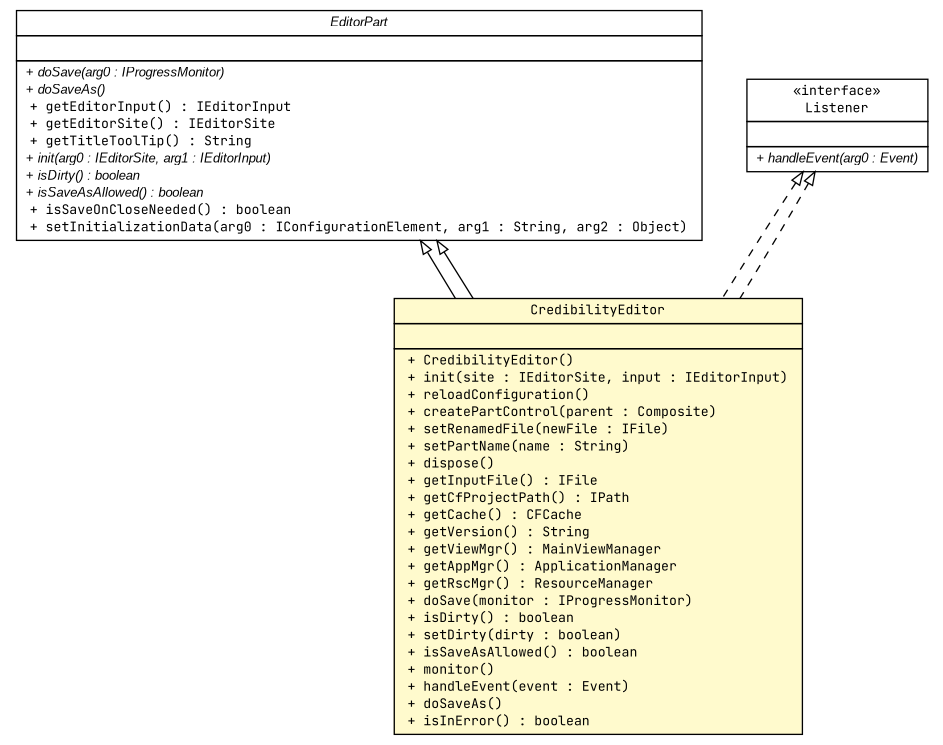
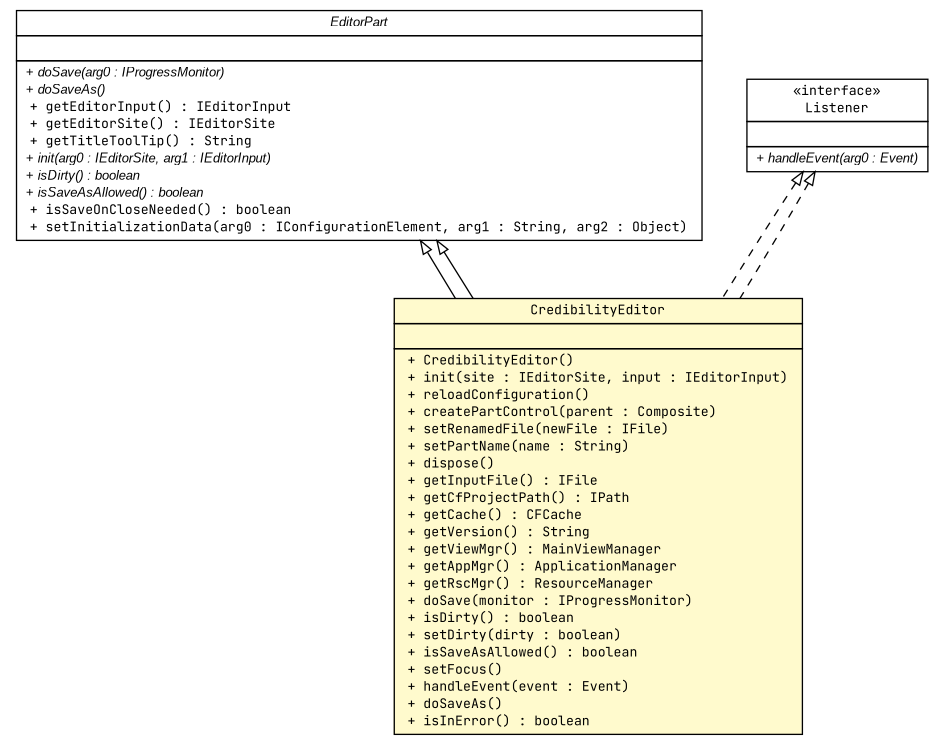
(452, 670) -> (456, 670)
